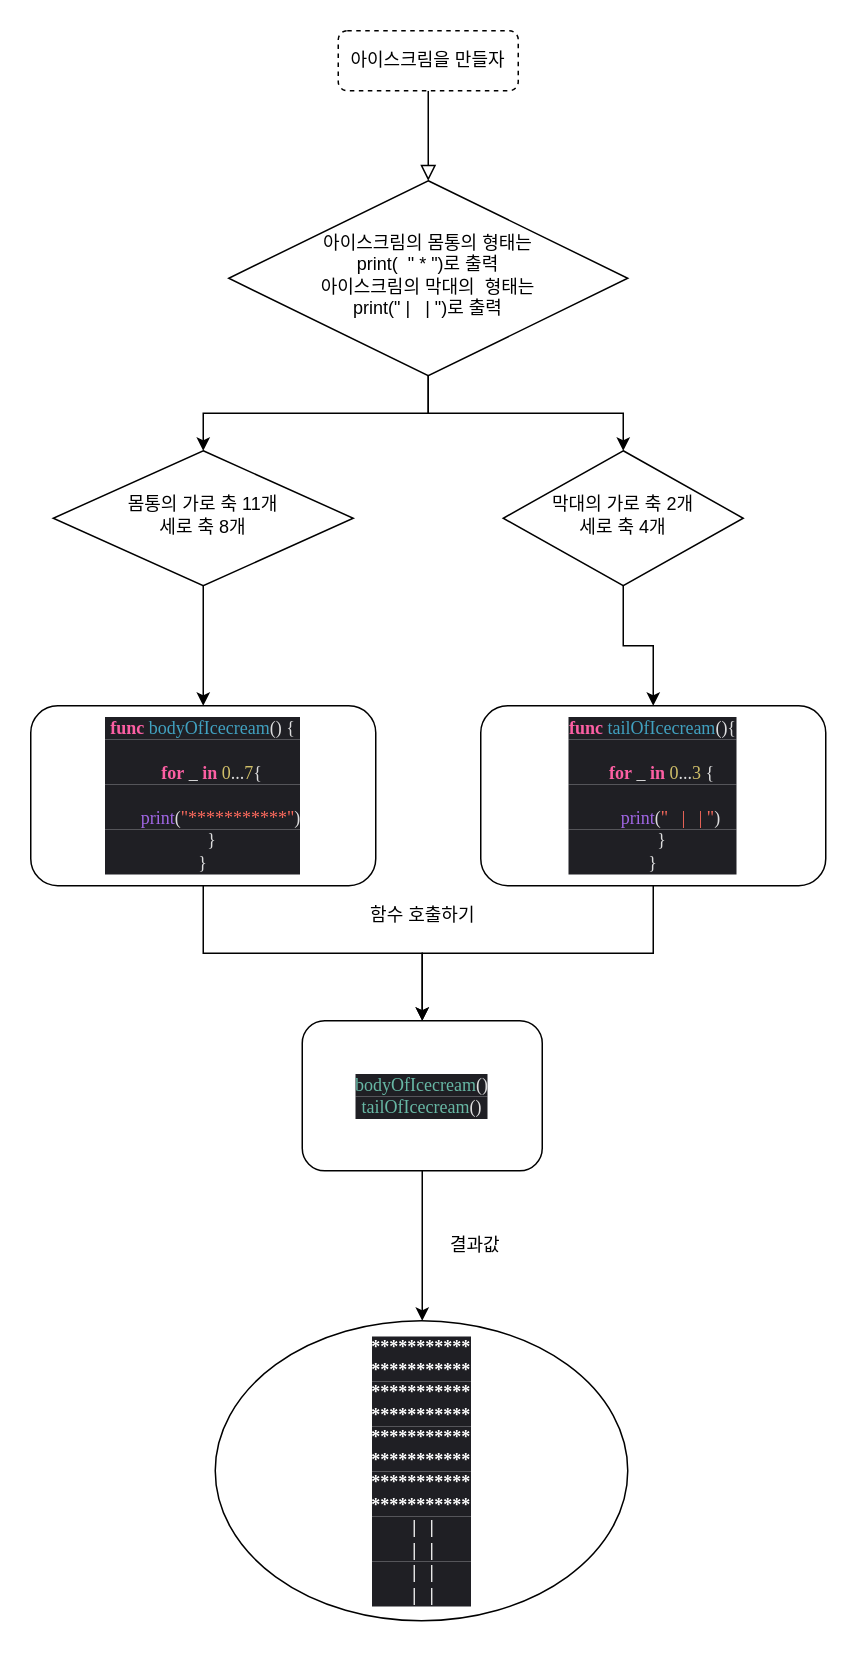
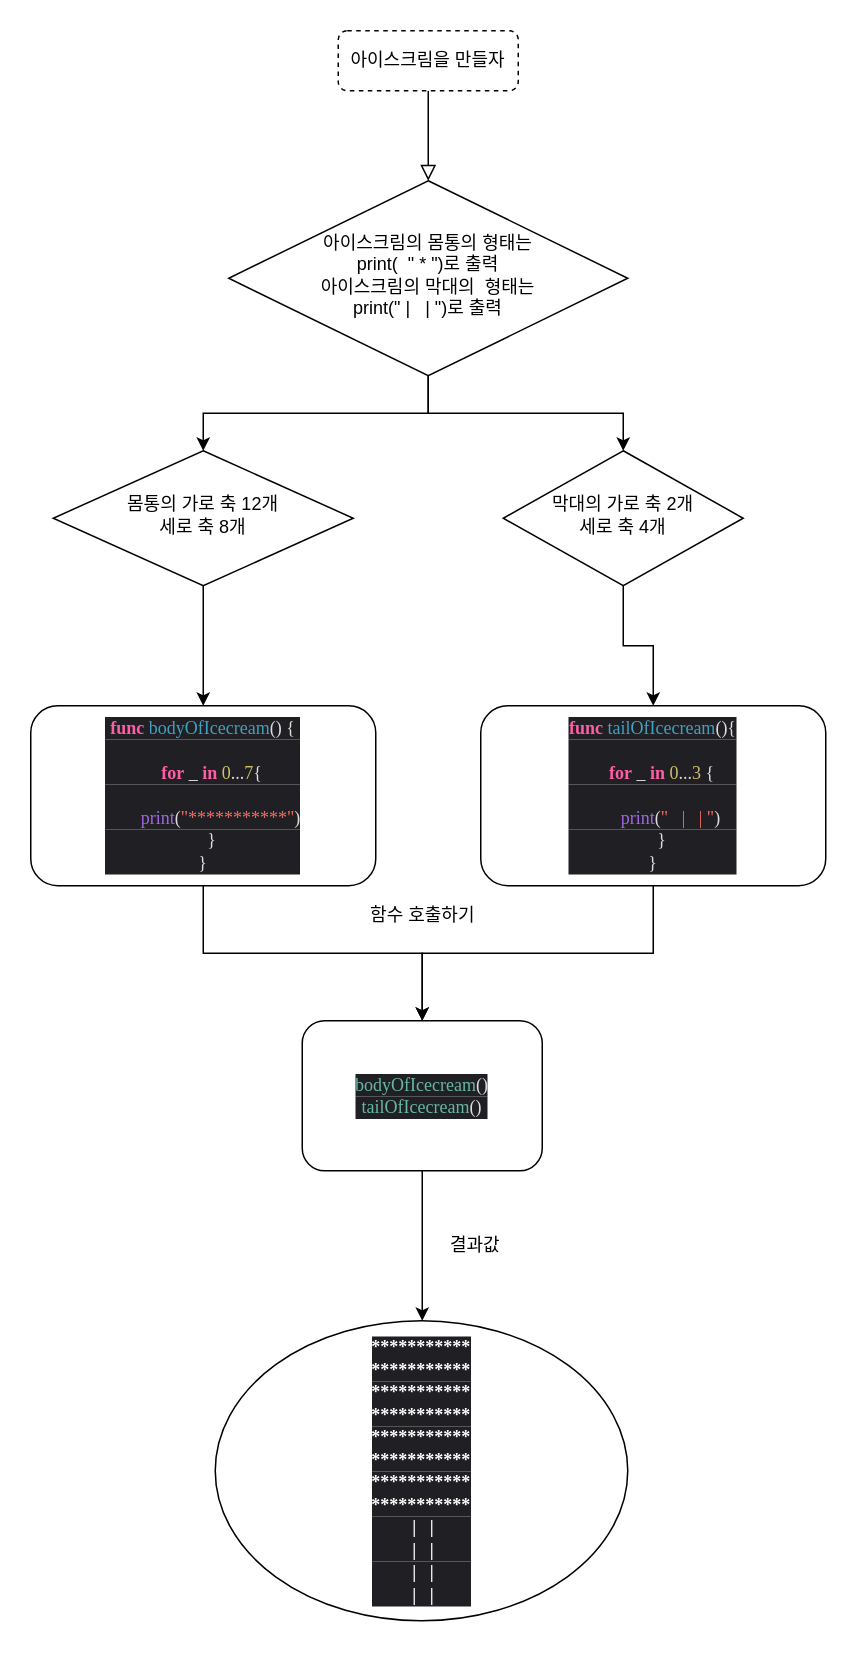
(203, 515) -> (203, 515)
